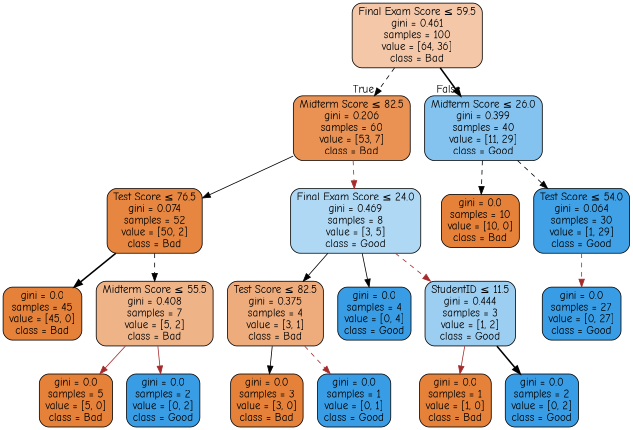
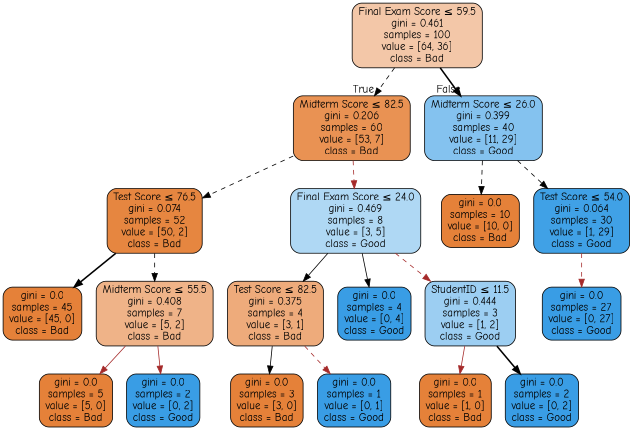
(251, 175) -> (251, 175)
